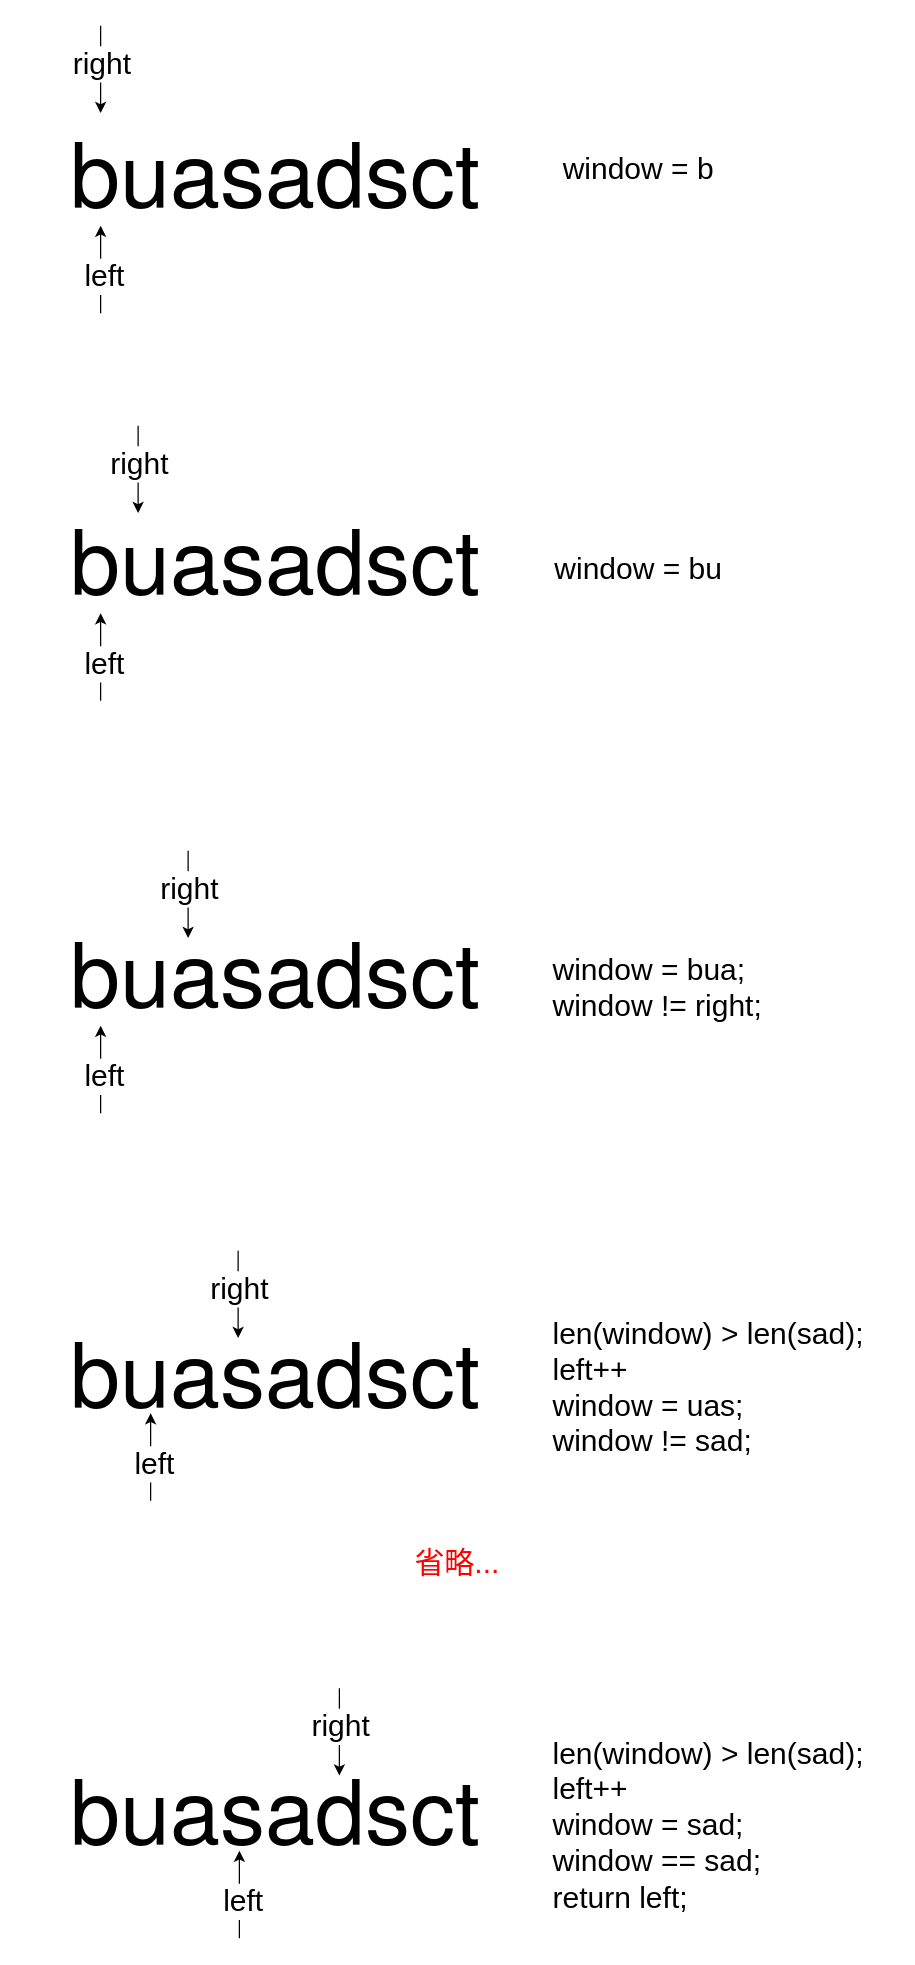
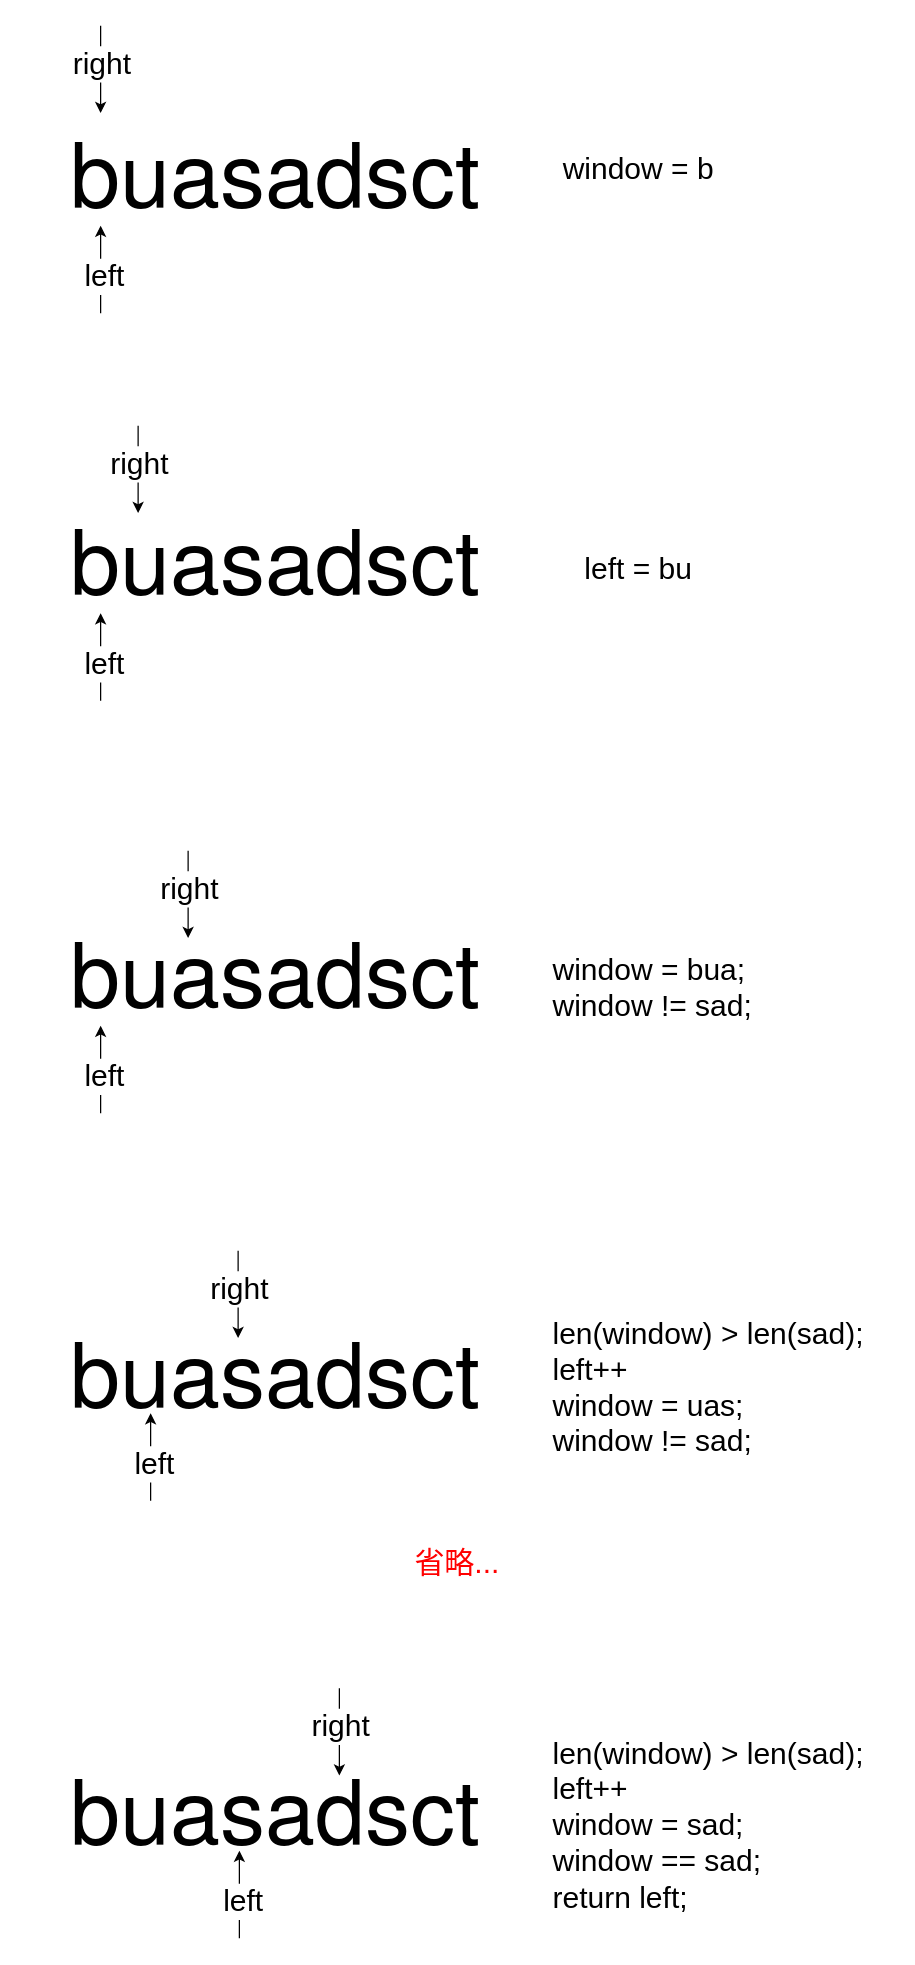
(639, 569) -> (639, 569)
(664, 988) -> (651, 988)
